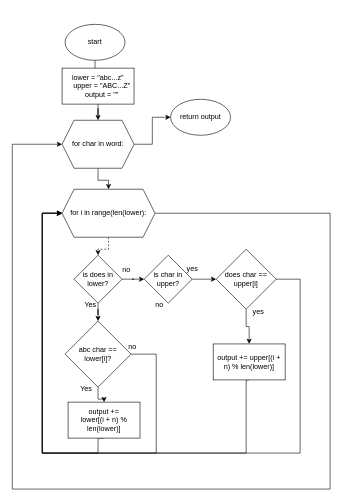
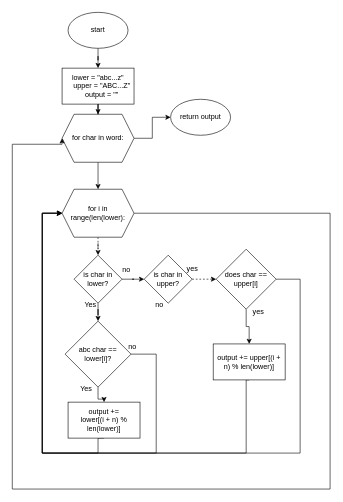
(95, 42) -> (98, 30)
(98, 144) -> (98, 138)
(109, 213) -> (98, 213)
(98, 279) -> (98, 279)
(201, 279) -> (201, 279)
